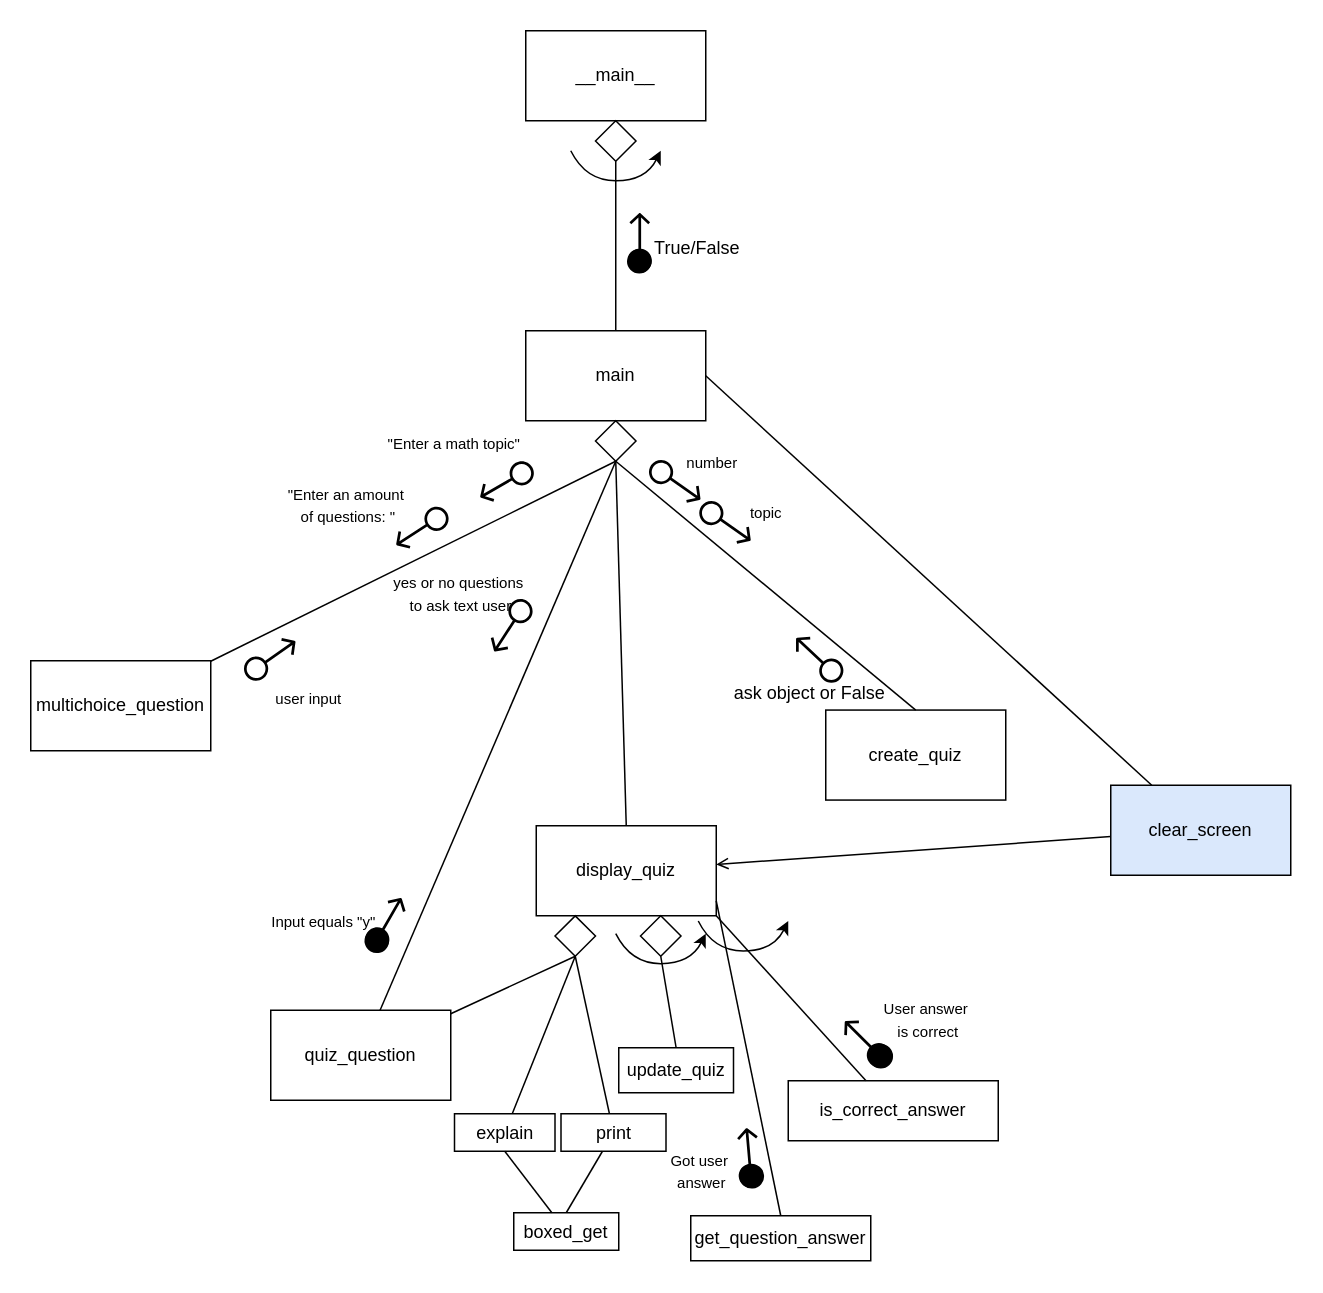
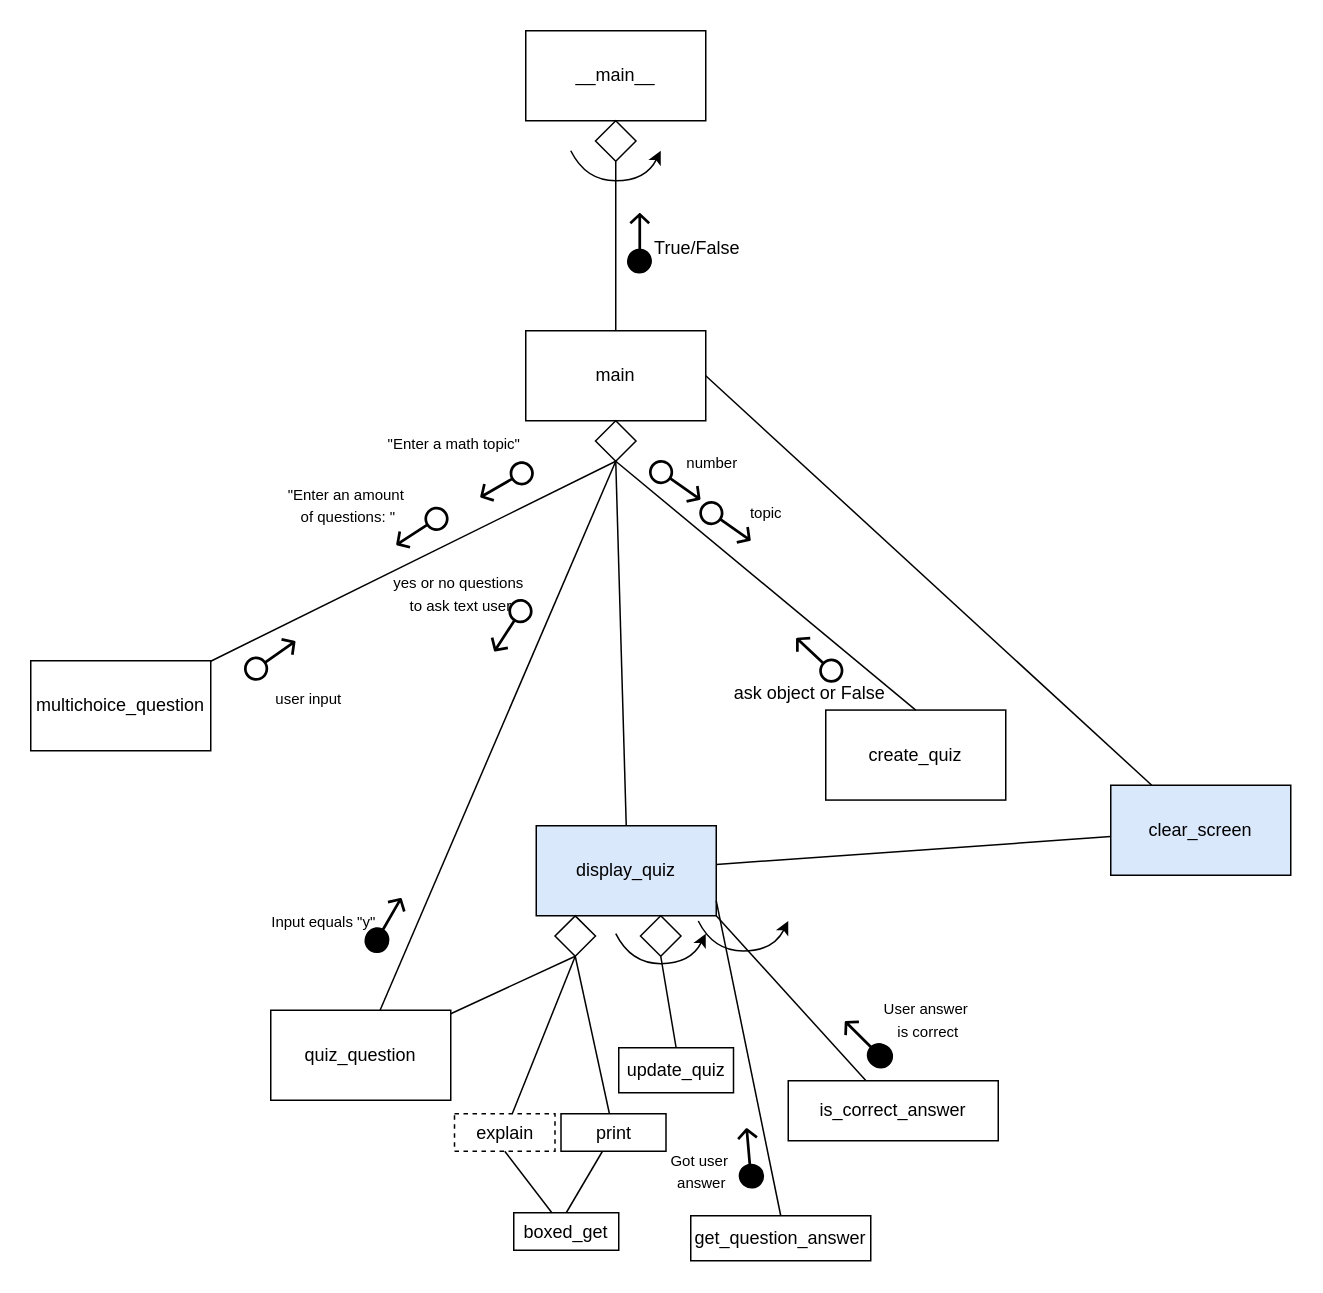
(723, 864) -> (722, 864)
(626, 871) -> (626, 871)
(505, 1133) -> (505, 1133)
